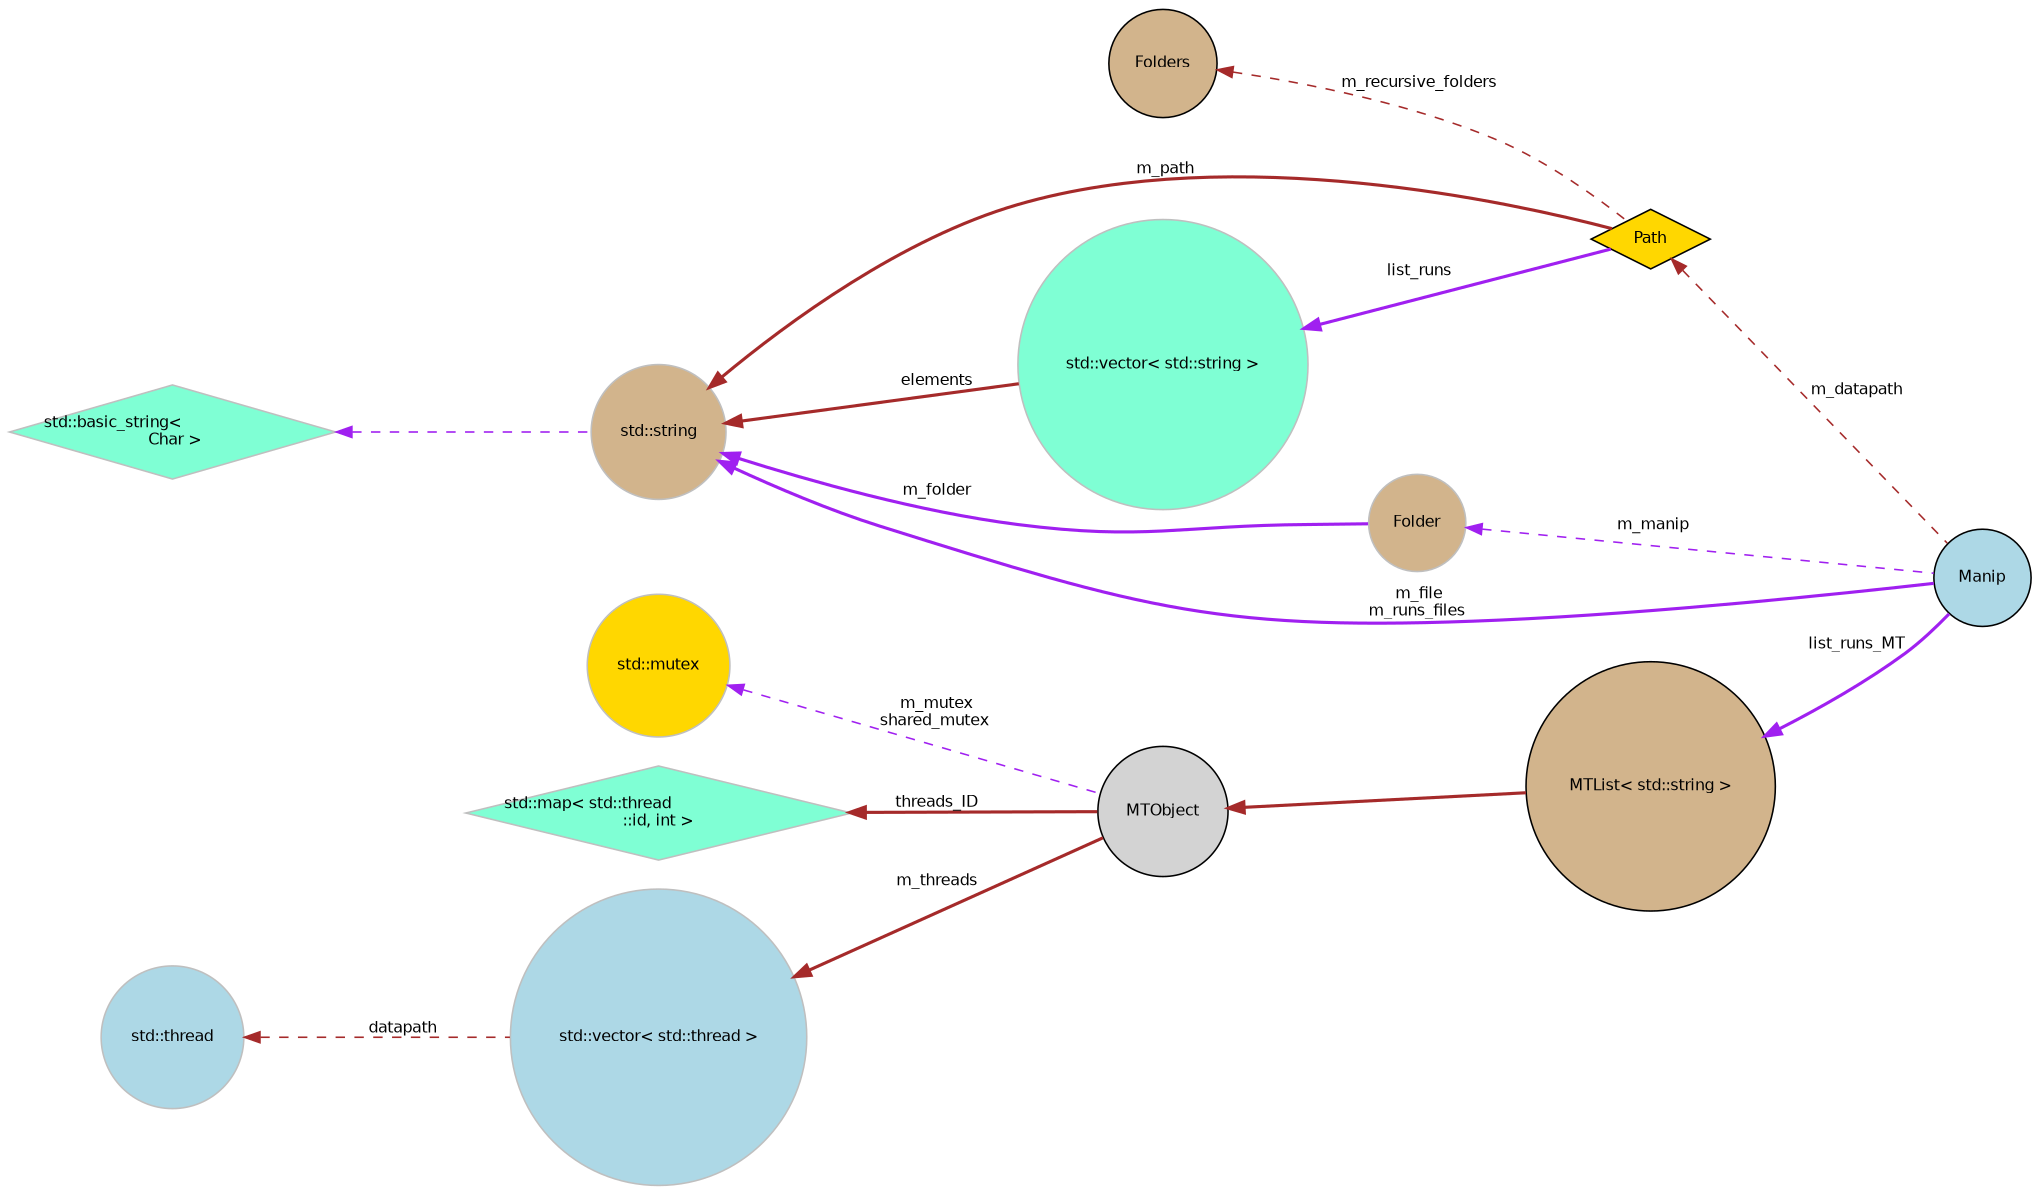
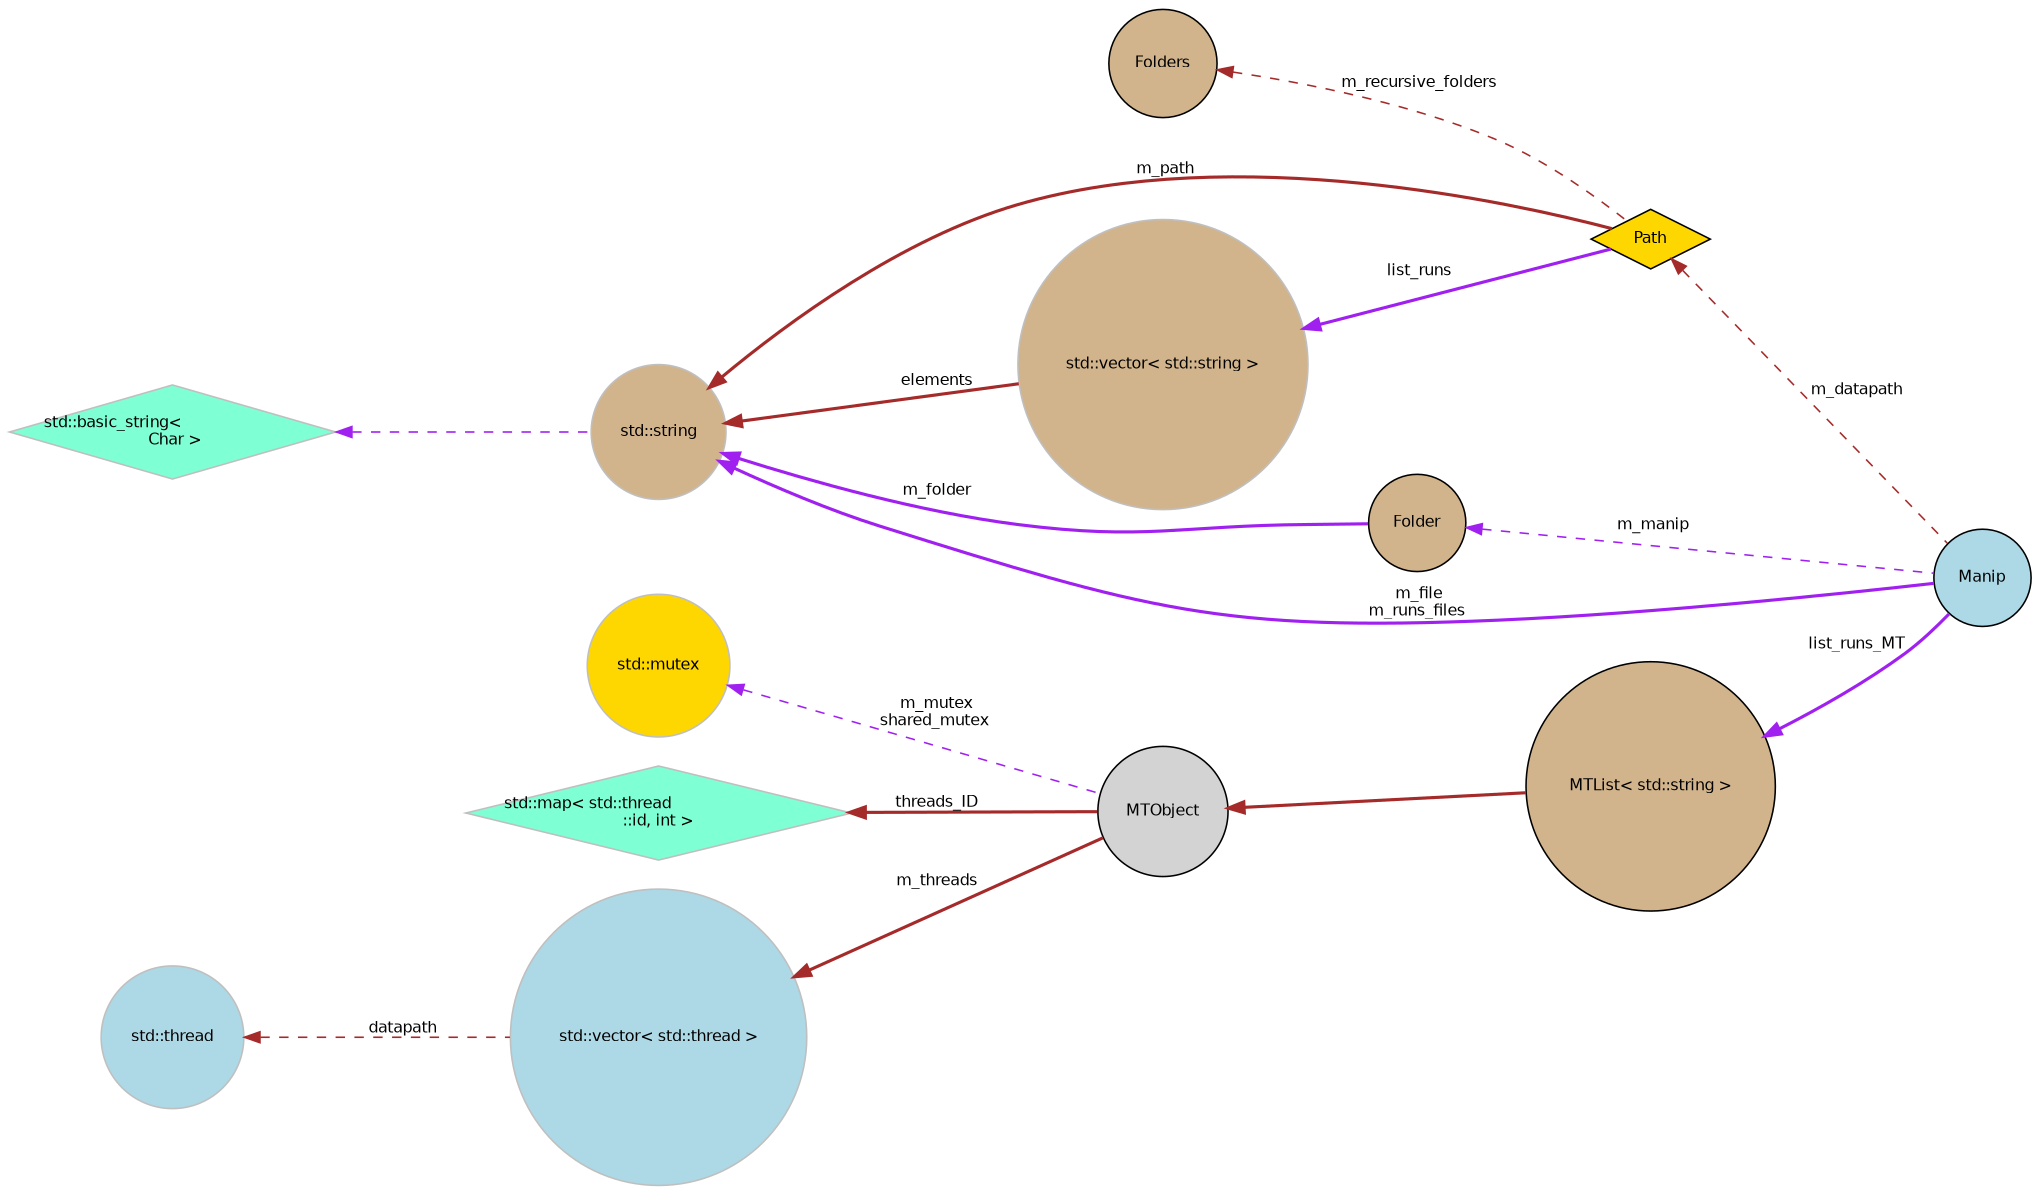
(1163, 365) -> (1163, 365)
(1417, 523) -> (1417, 523)
